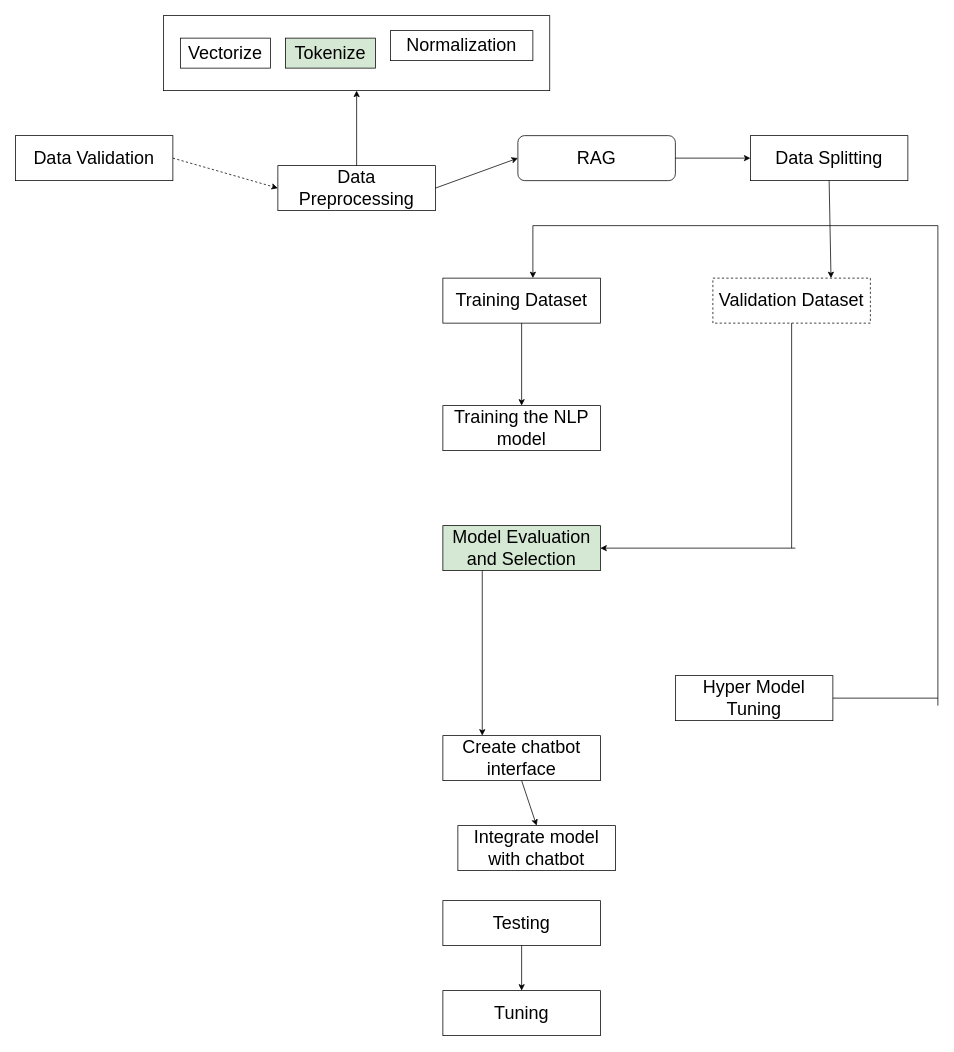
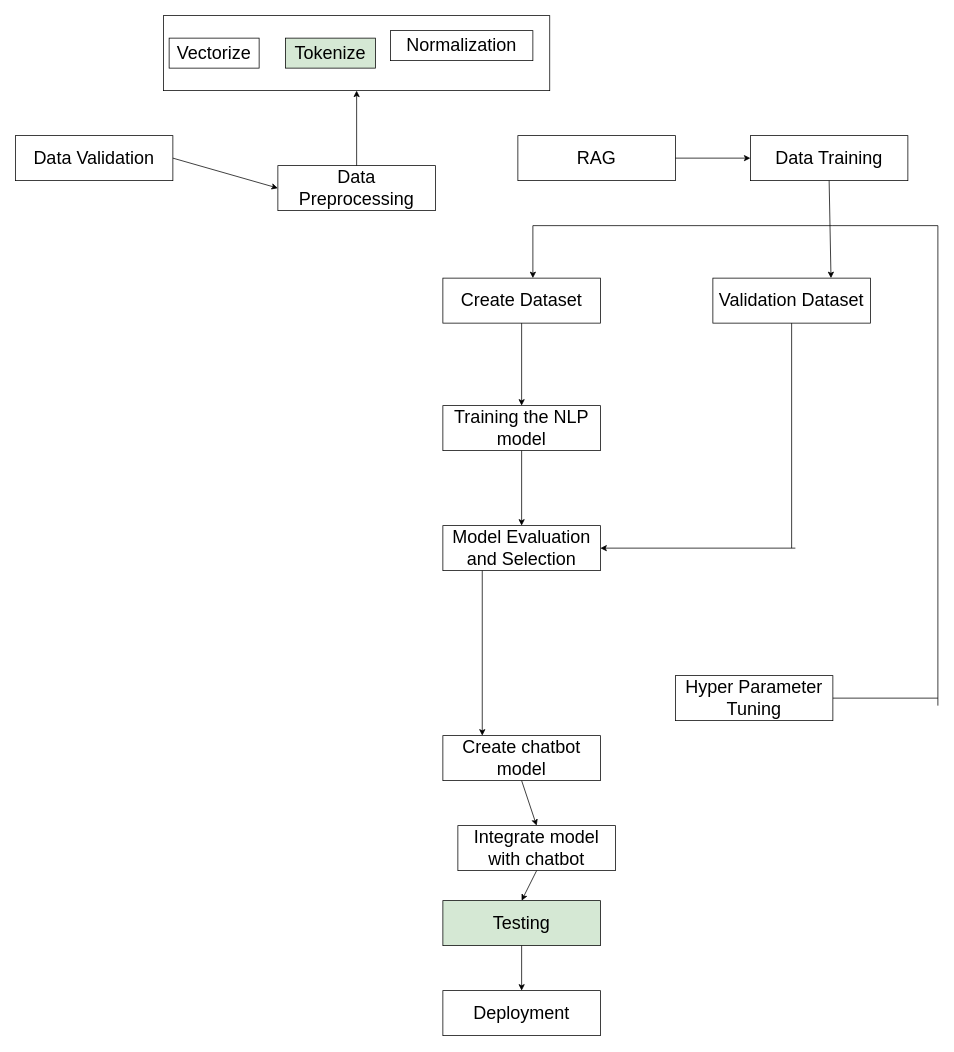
(225, 53) -> (214, 53)
(597, 158) -> (597, 158)
(829, 158) -> (829, 158)
(223, 172) -> (223, 172)
(474, 174) -> none
(522, 300) -> (522, 300)
(792, 300) -> (792, 300)
none -> (522, 485)
(522, 548) -> (522, 548)
(754, 698) -> (754, 698)
(522, 758) -> (522, 758)
none -> (530, 883)
(522, 923) -> (522, 923)
(522, 1013) -> (522, 1013)
